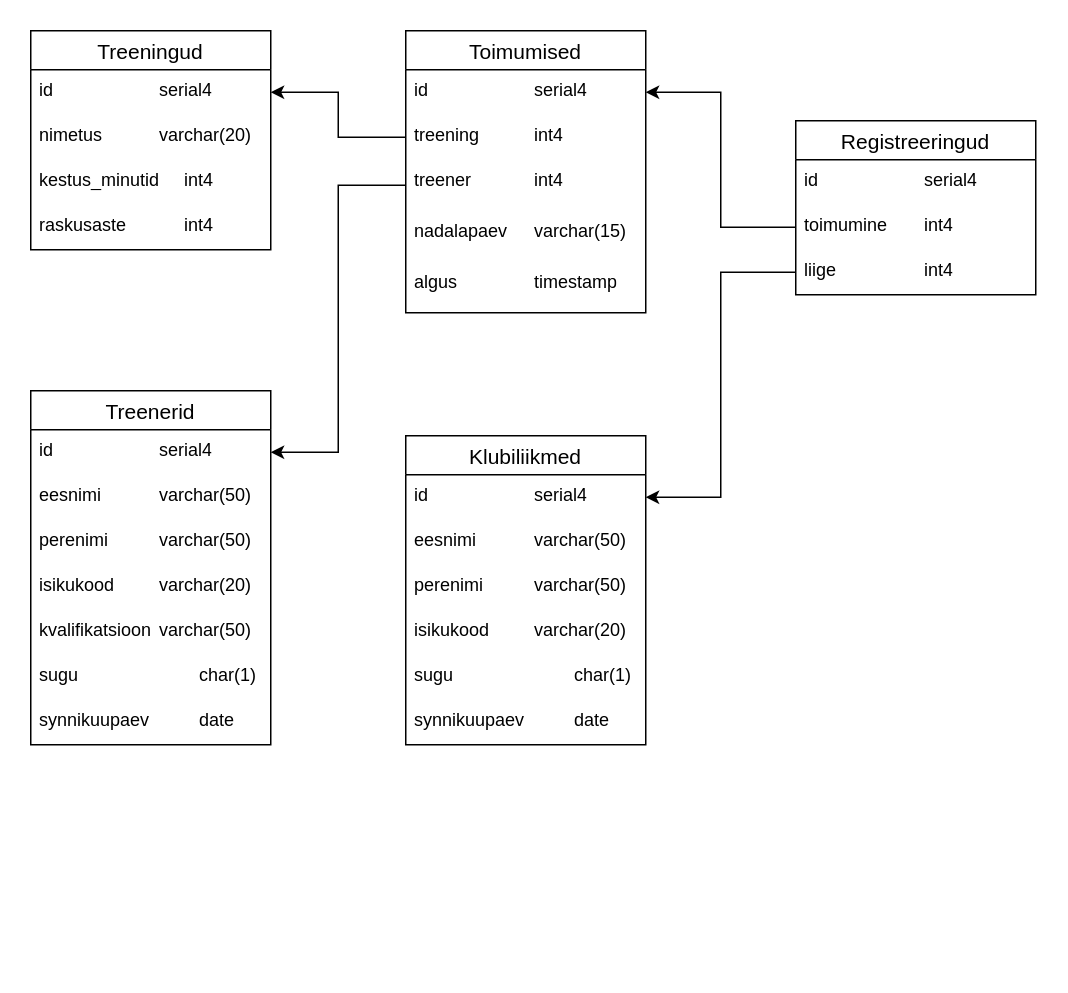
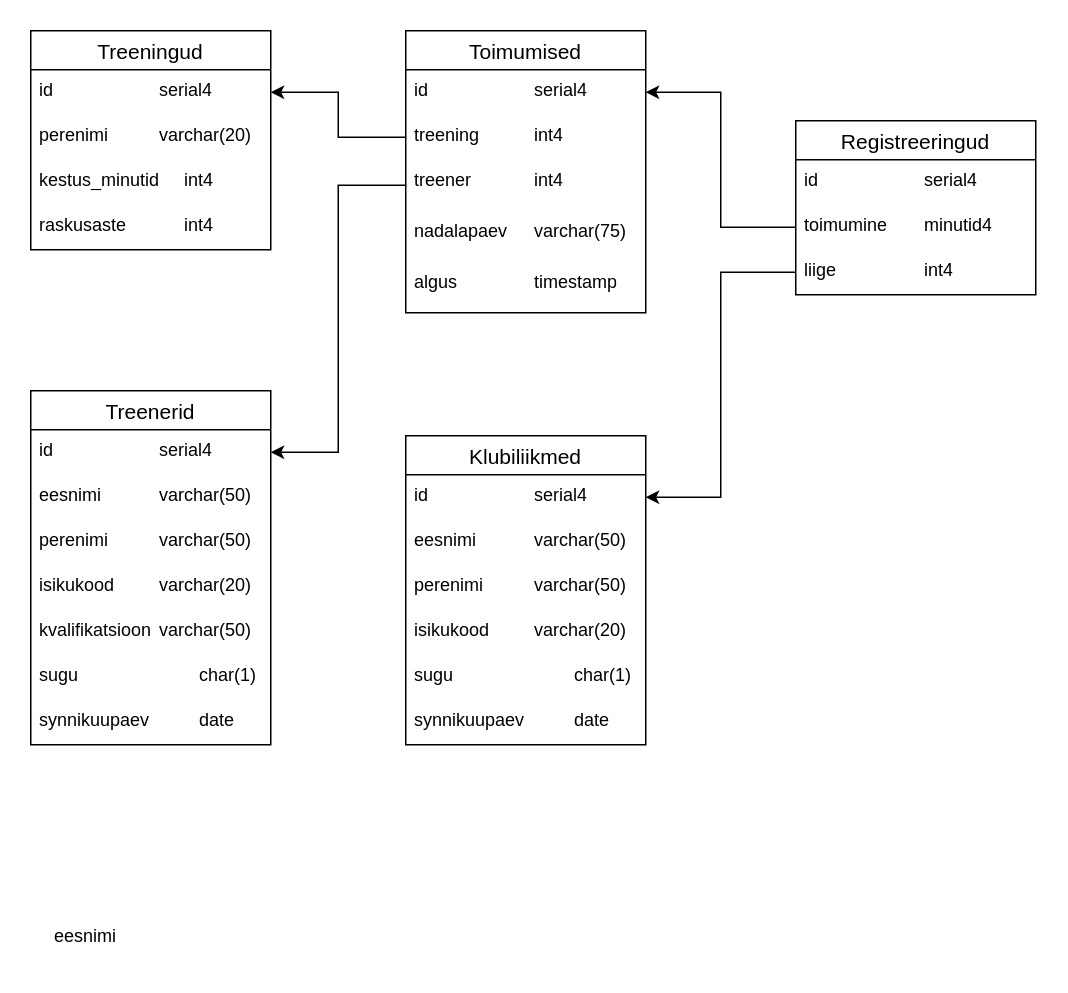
(138, 136) -> (141, 136)
(868, 226) -> (886, 226)
(523, 232) -> (523, 232)
none -> (166, 938)
